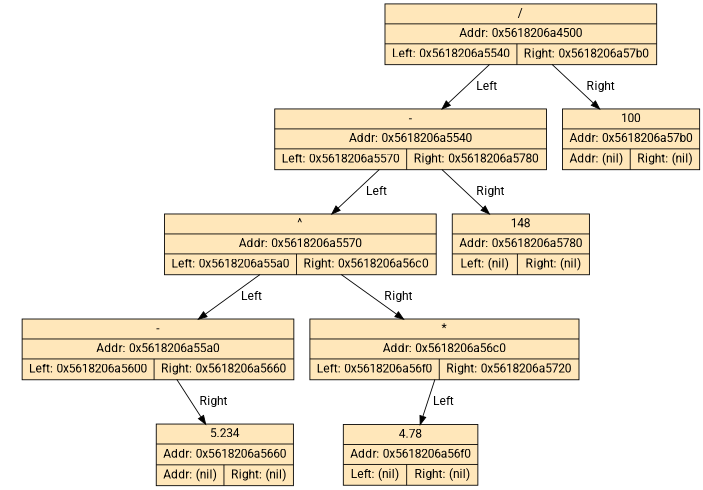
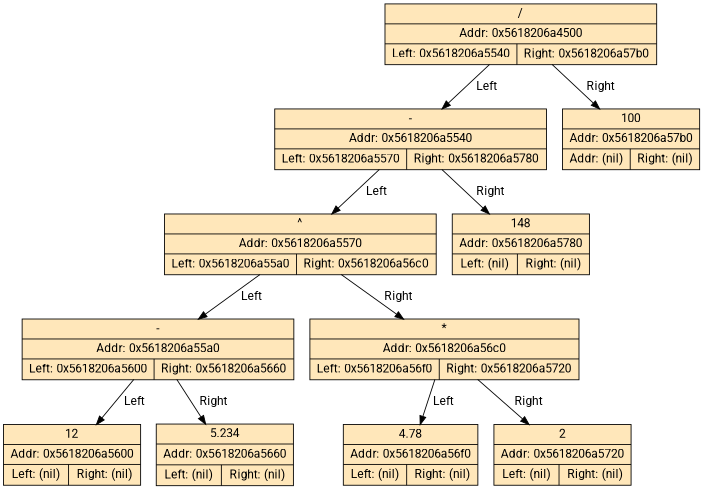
none -> (72, 455)
none -> (562, 455)
(190, 475) -> (189, 475)
